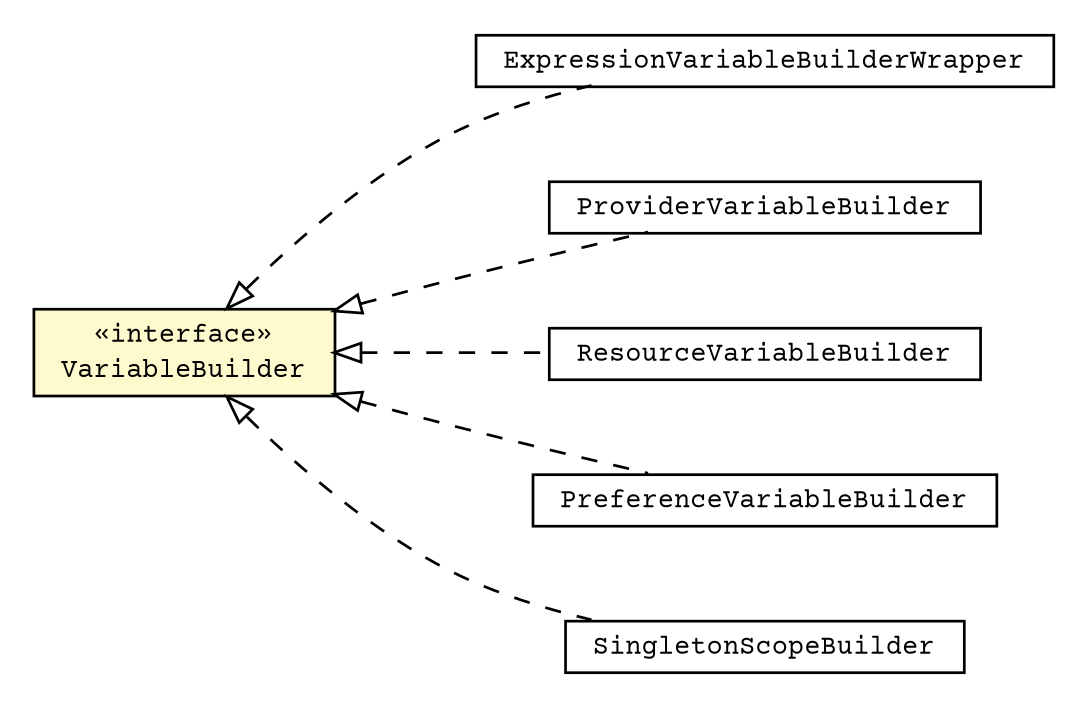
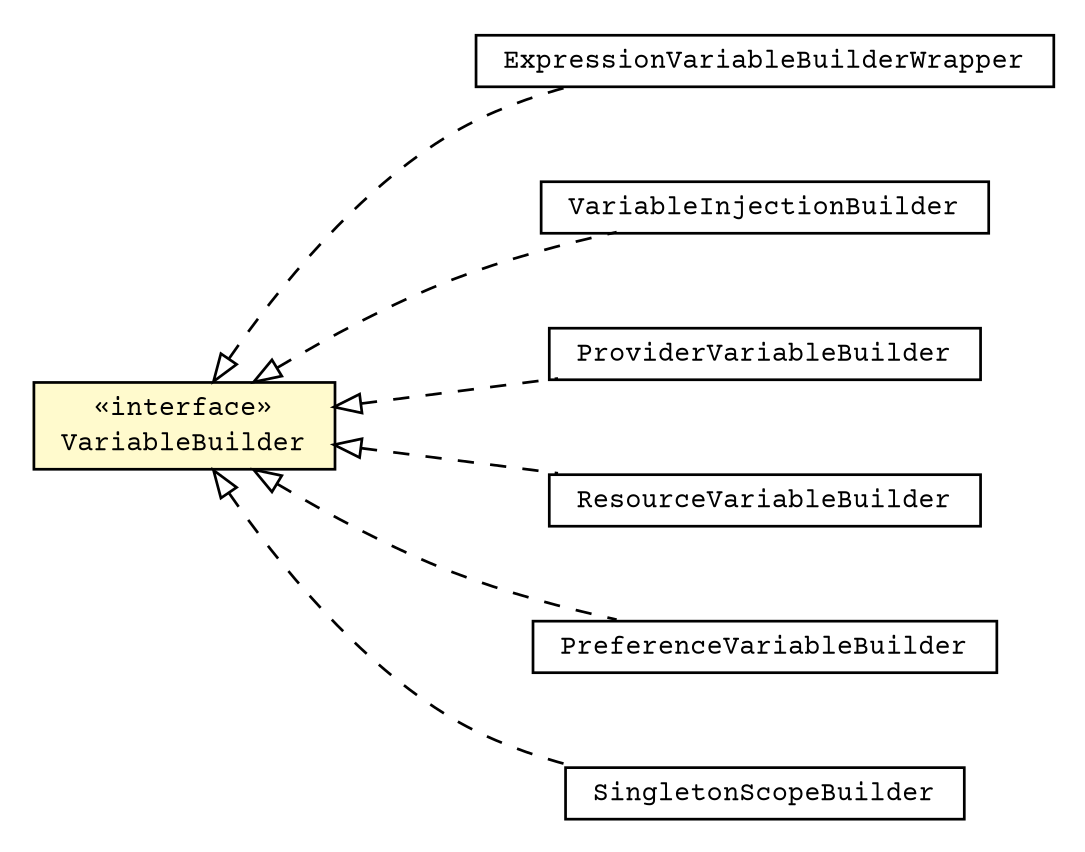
none -> (764, 206)
